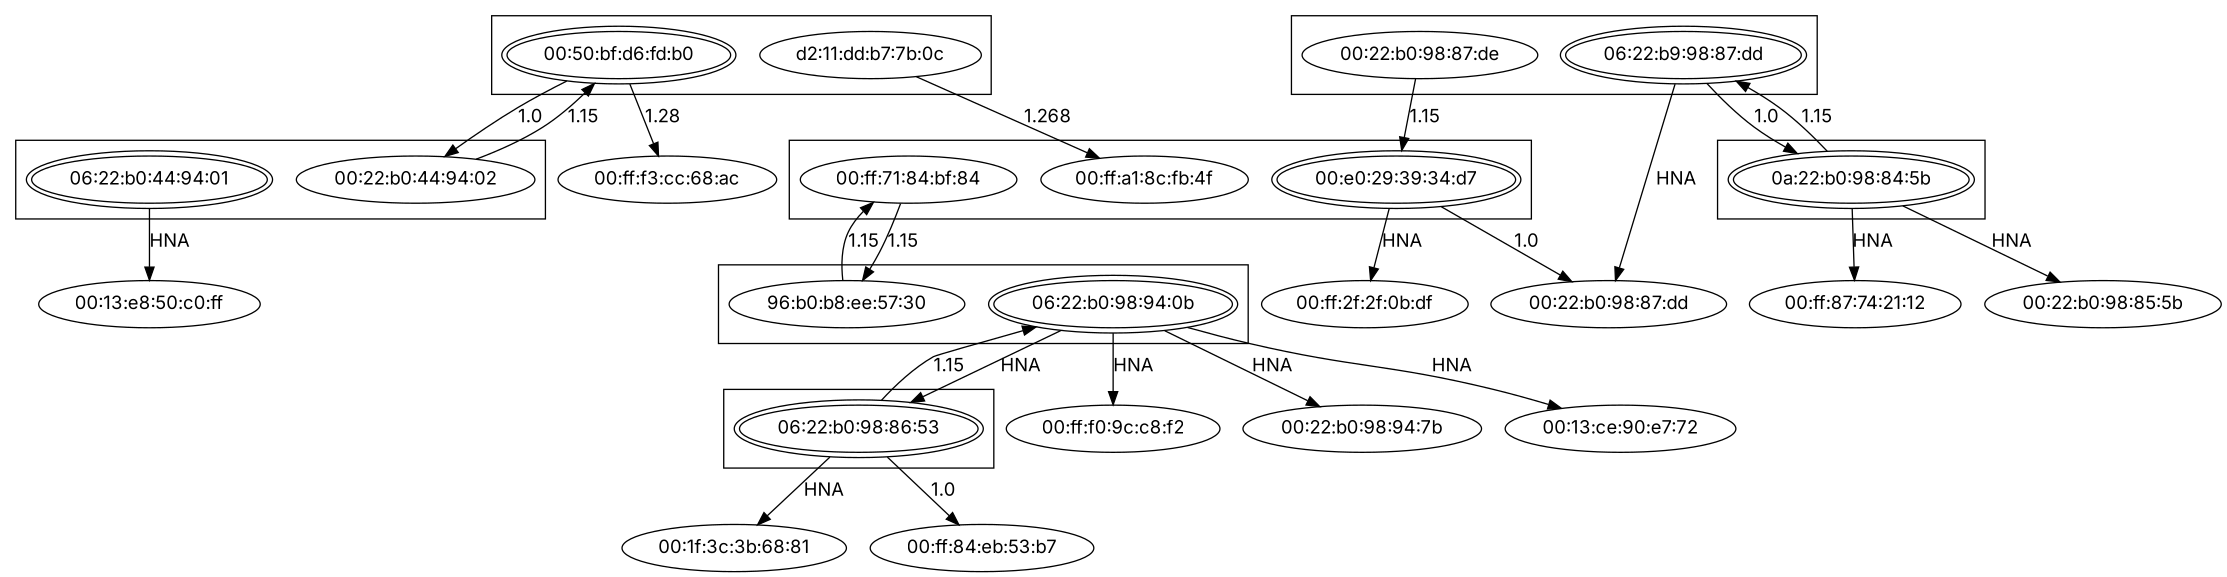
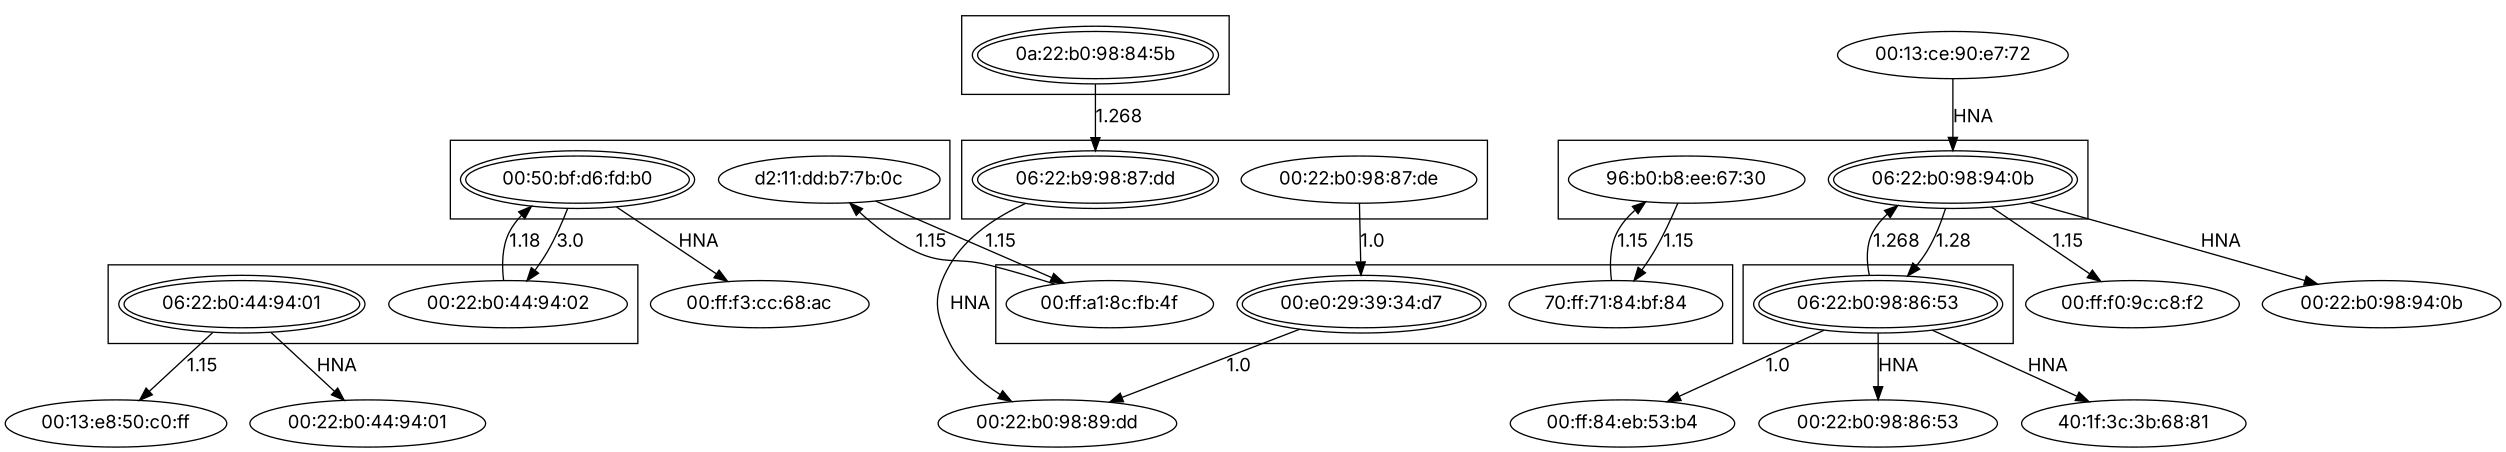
(530, 117) -> (571, 242)
(583, 117) -> (526, 242)
(663, 117) -> (699, 242)
(1048, 117) -> (1001, 242)
(1425, 117) -> (1373, 242)
(1817, 117) -> (1120, 117)
(1744, 119) -> none
(909, 180) -> (1616, 304)
(170, 242) -> (203, 366)
none -> (962, 261)
(847, 304) -> (1687, 180)
(1365, 304) -> none
(1609, 304) -> (1057, 423)
(1855, 304) -> none
(2103, 304) -> none
(949, 366) -> (1897, 242)
(1021, 366) -> (1954, 242)
(1133, 366) -> (2068, 242)
(1368, 366) -> (1953, 108)
none -> (368, 423)
none -> (1878, 423)
(1362, 429) -> (2382, 304)
(734, 548) -> (2134, 423)
(982, 548) -> (1622, 423)
